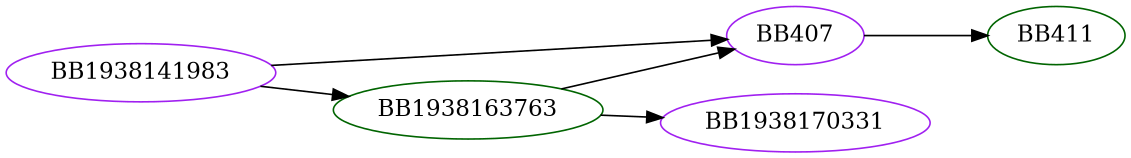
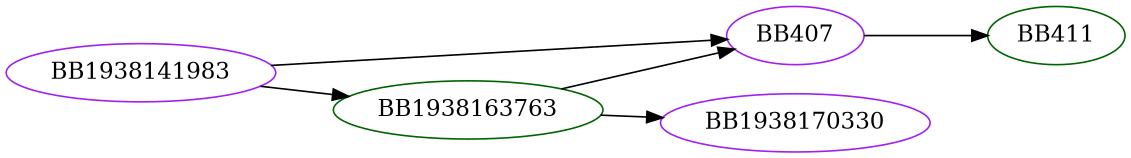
(795, 123) -> (795, 123)
